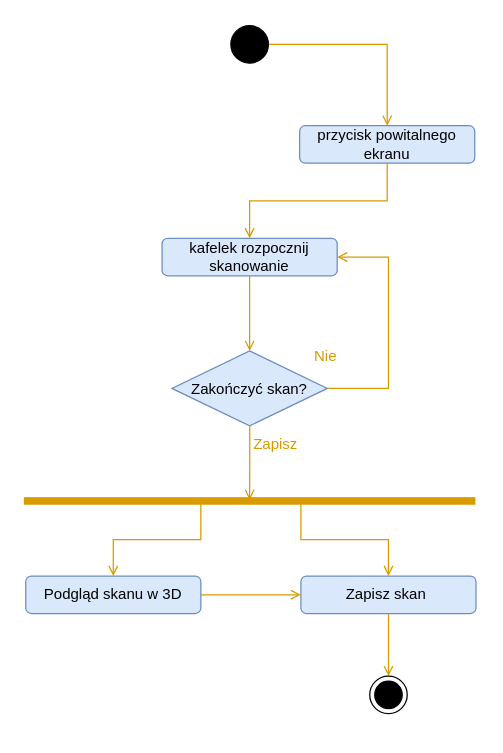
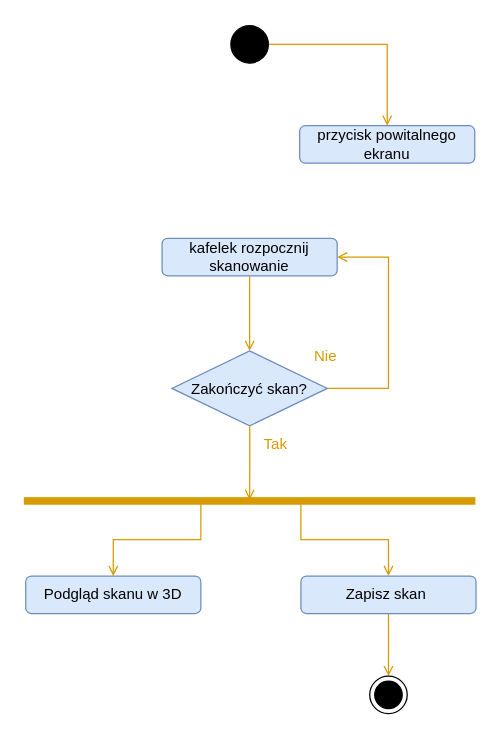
(320, 201) -> none
(276, 444) -> (276, 444)
(249, 594) -> none
